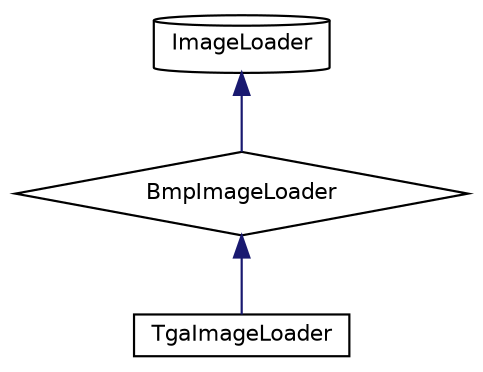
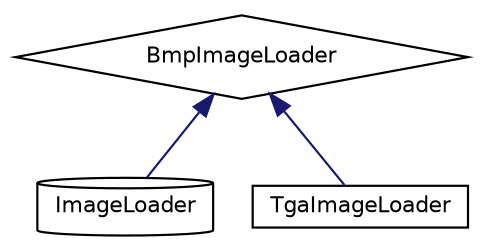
(242, 124) -> (173, 145)
